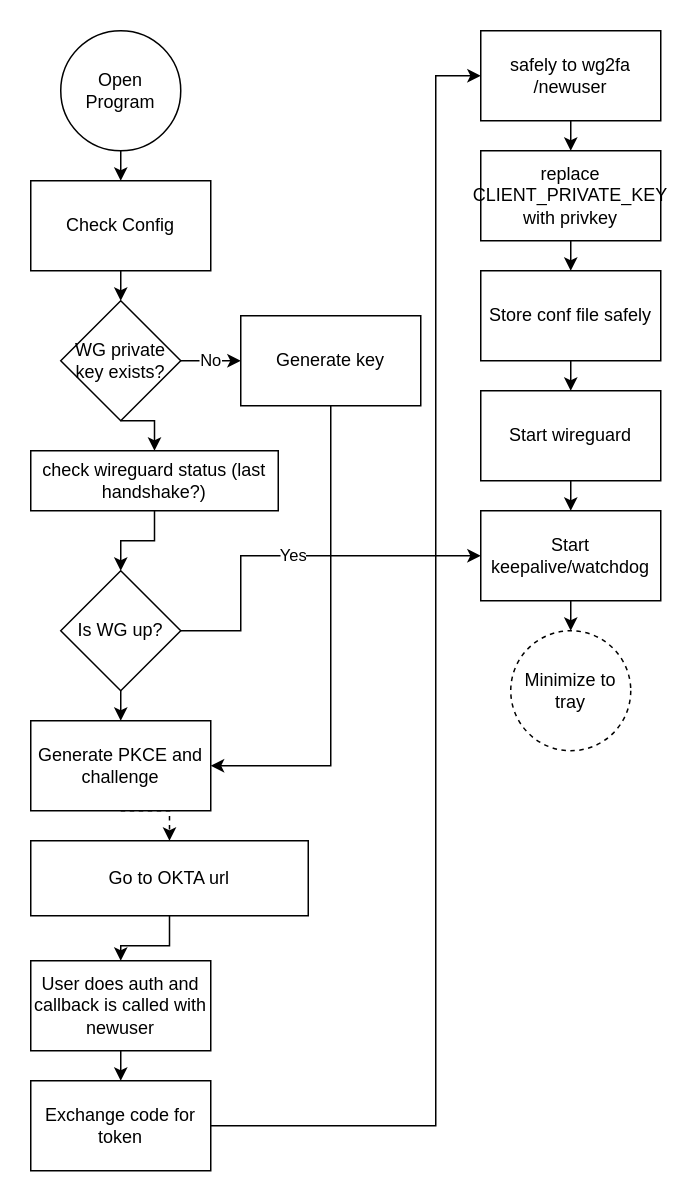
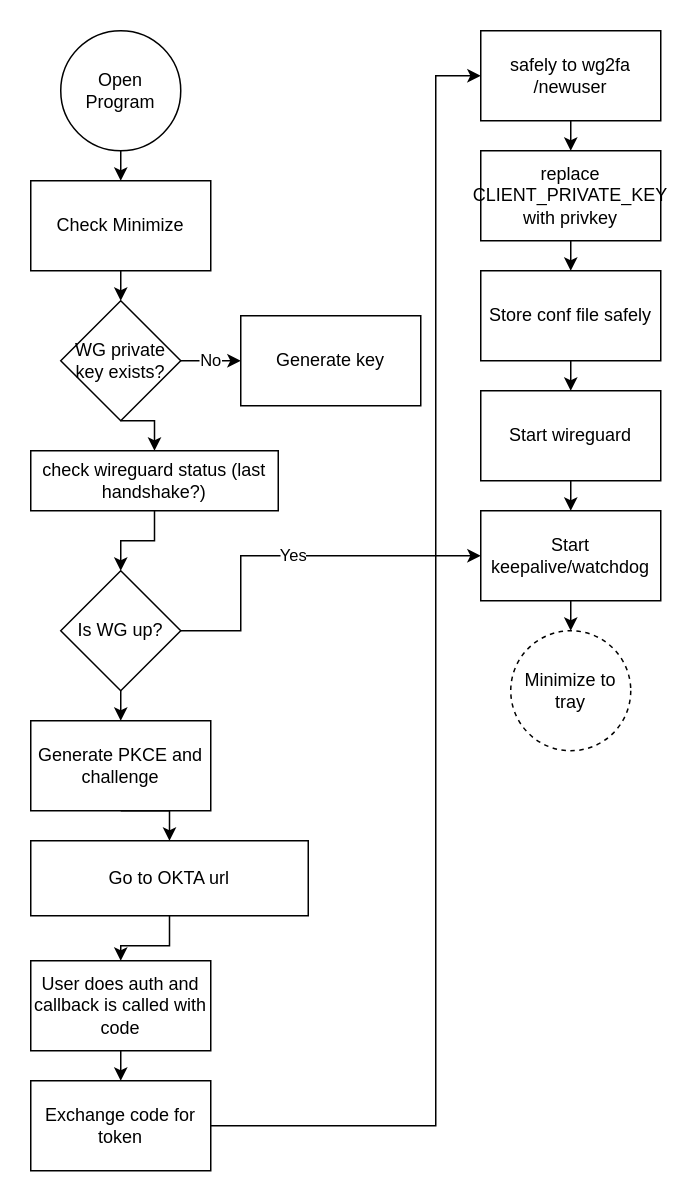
(121, 226) -> (121, 226)
(331, 641) -> none
(170, 817) -> (170, 817)
(121, 1006) -> (121, 1006)
